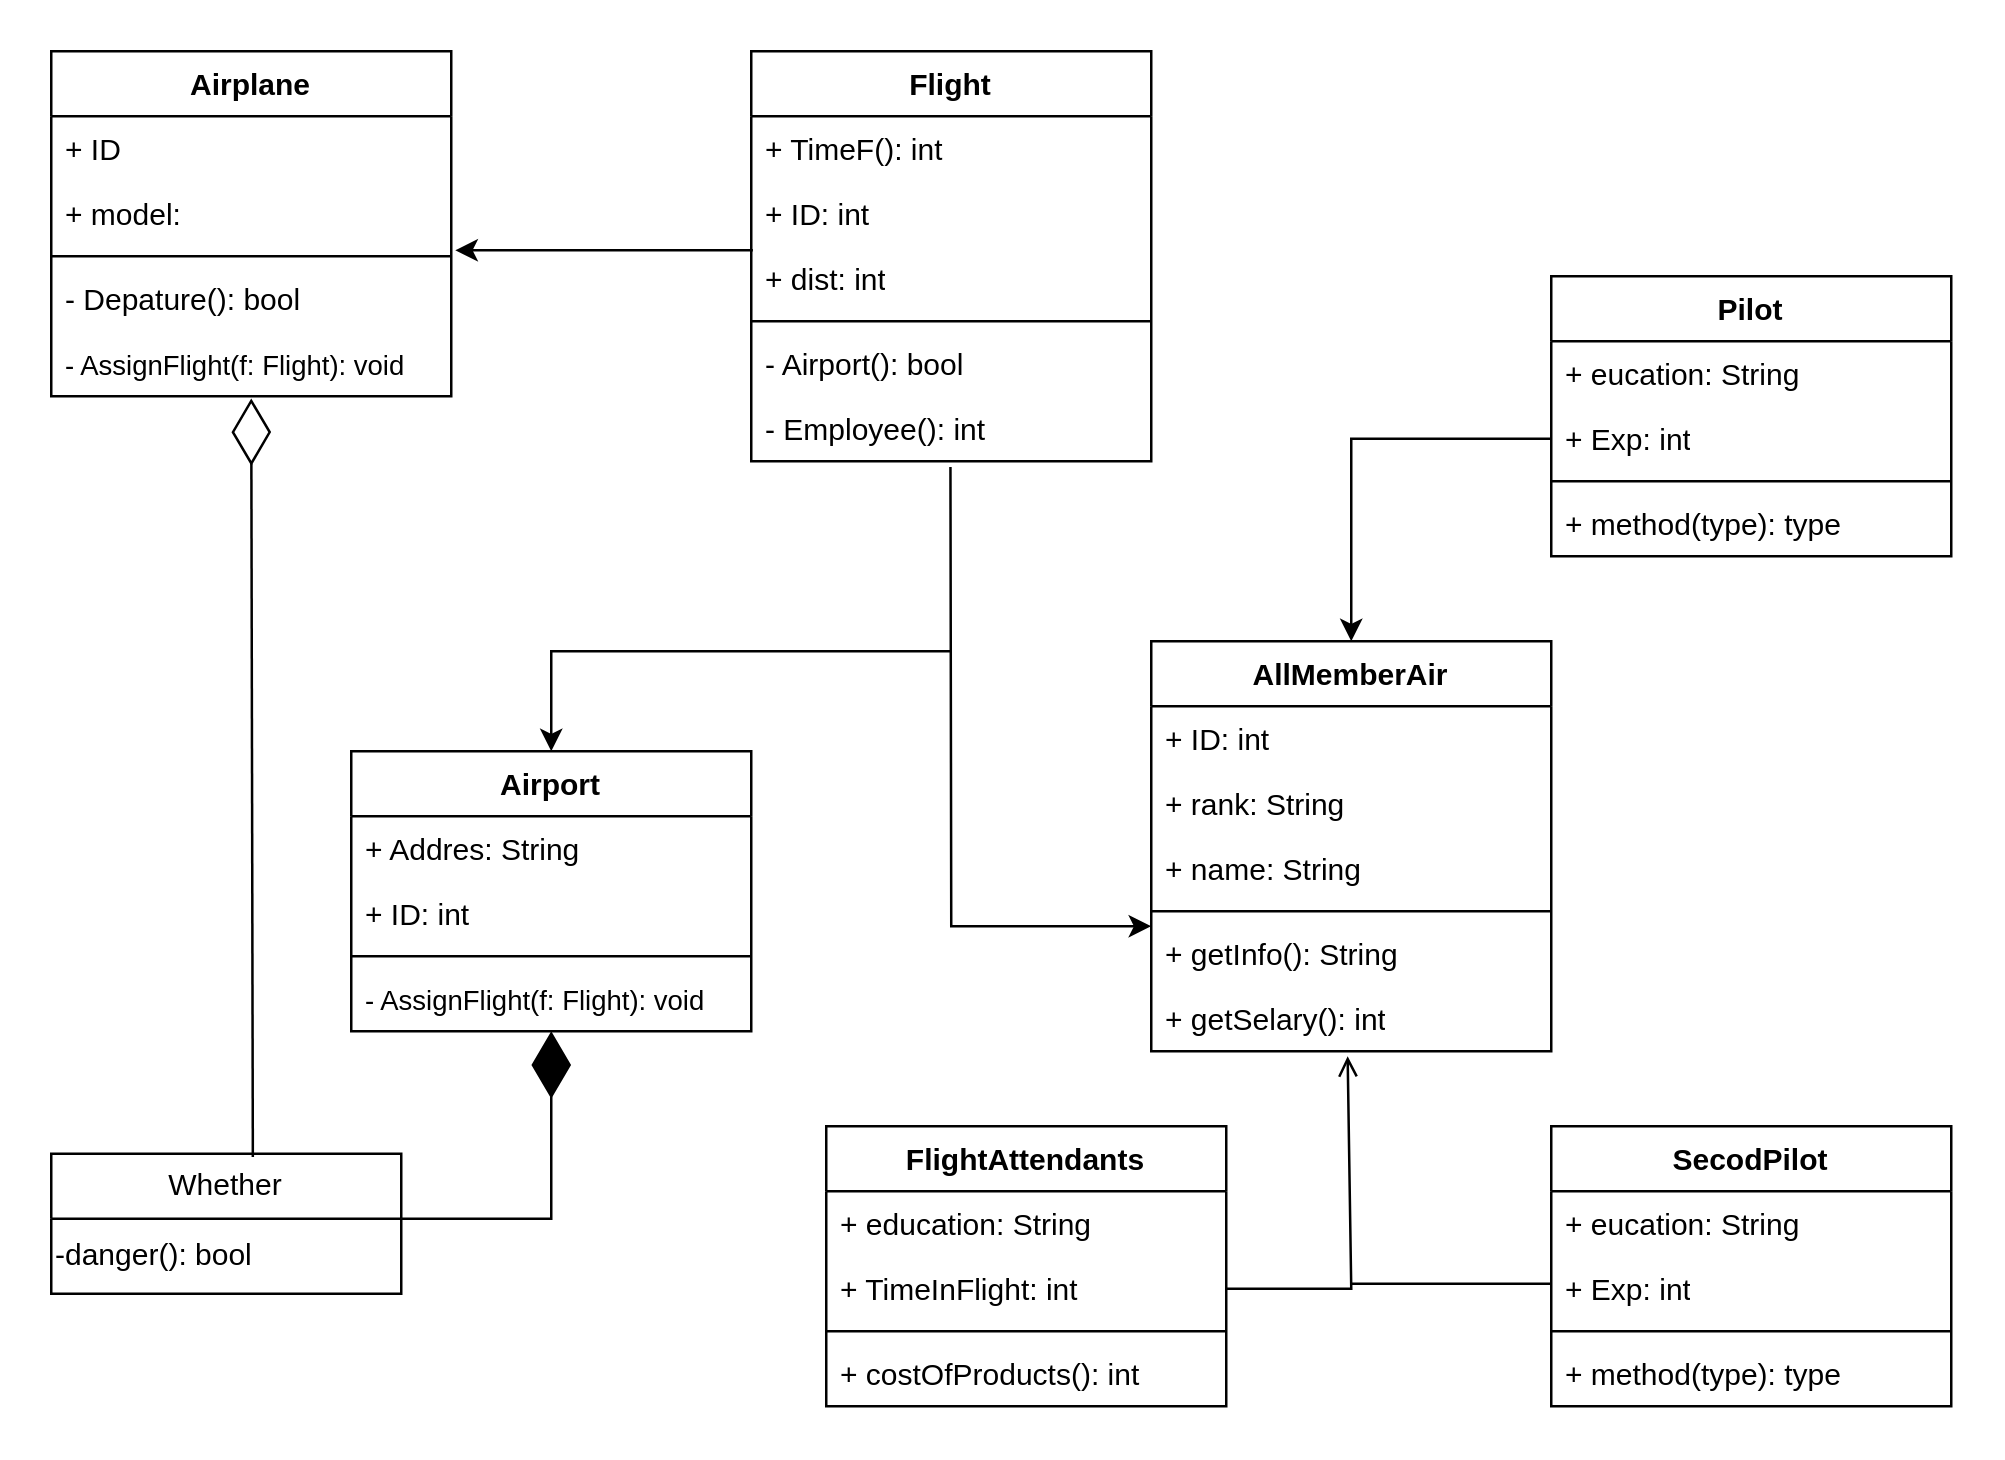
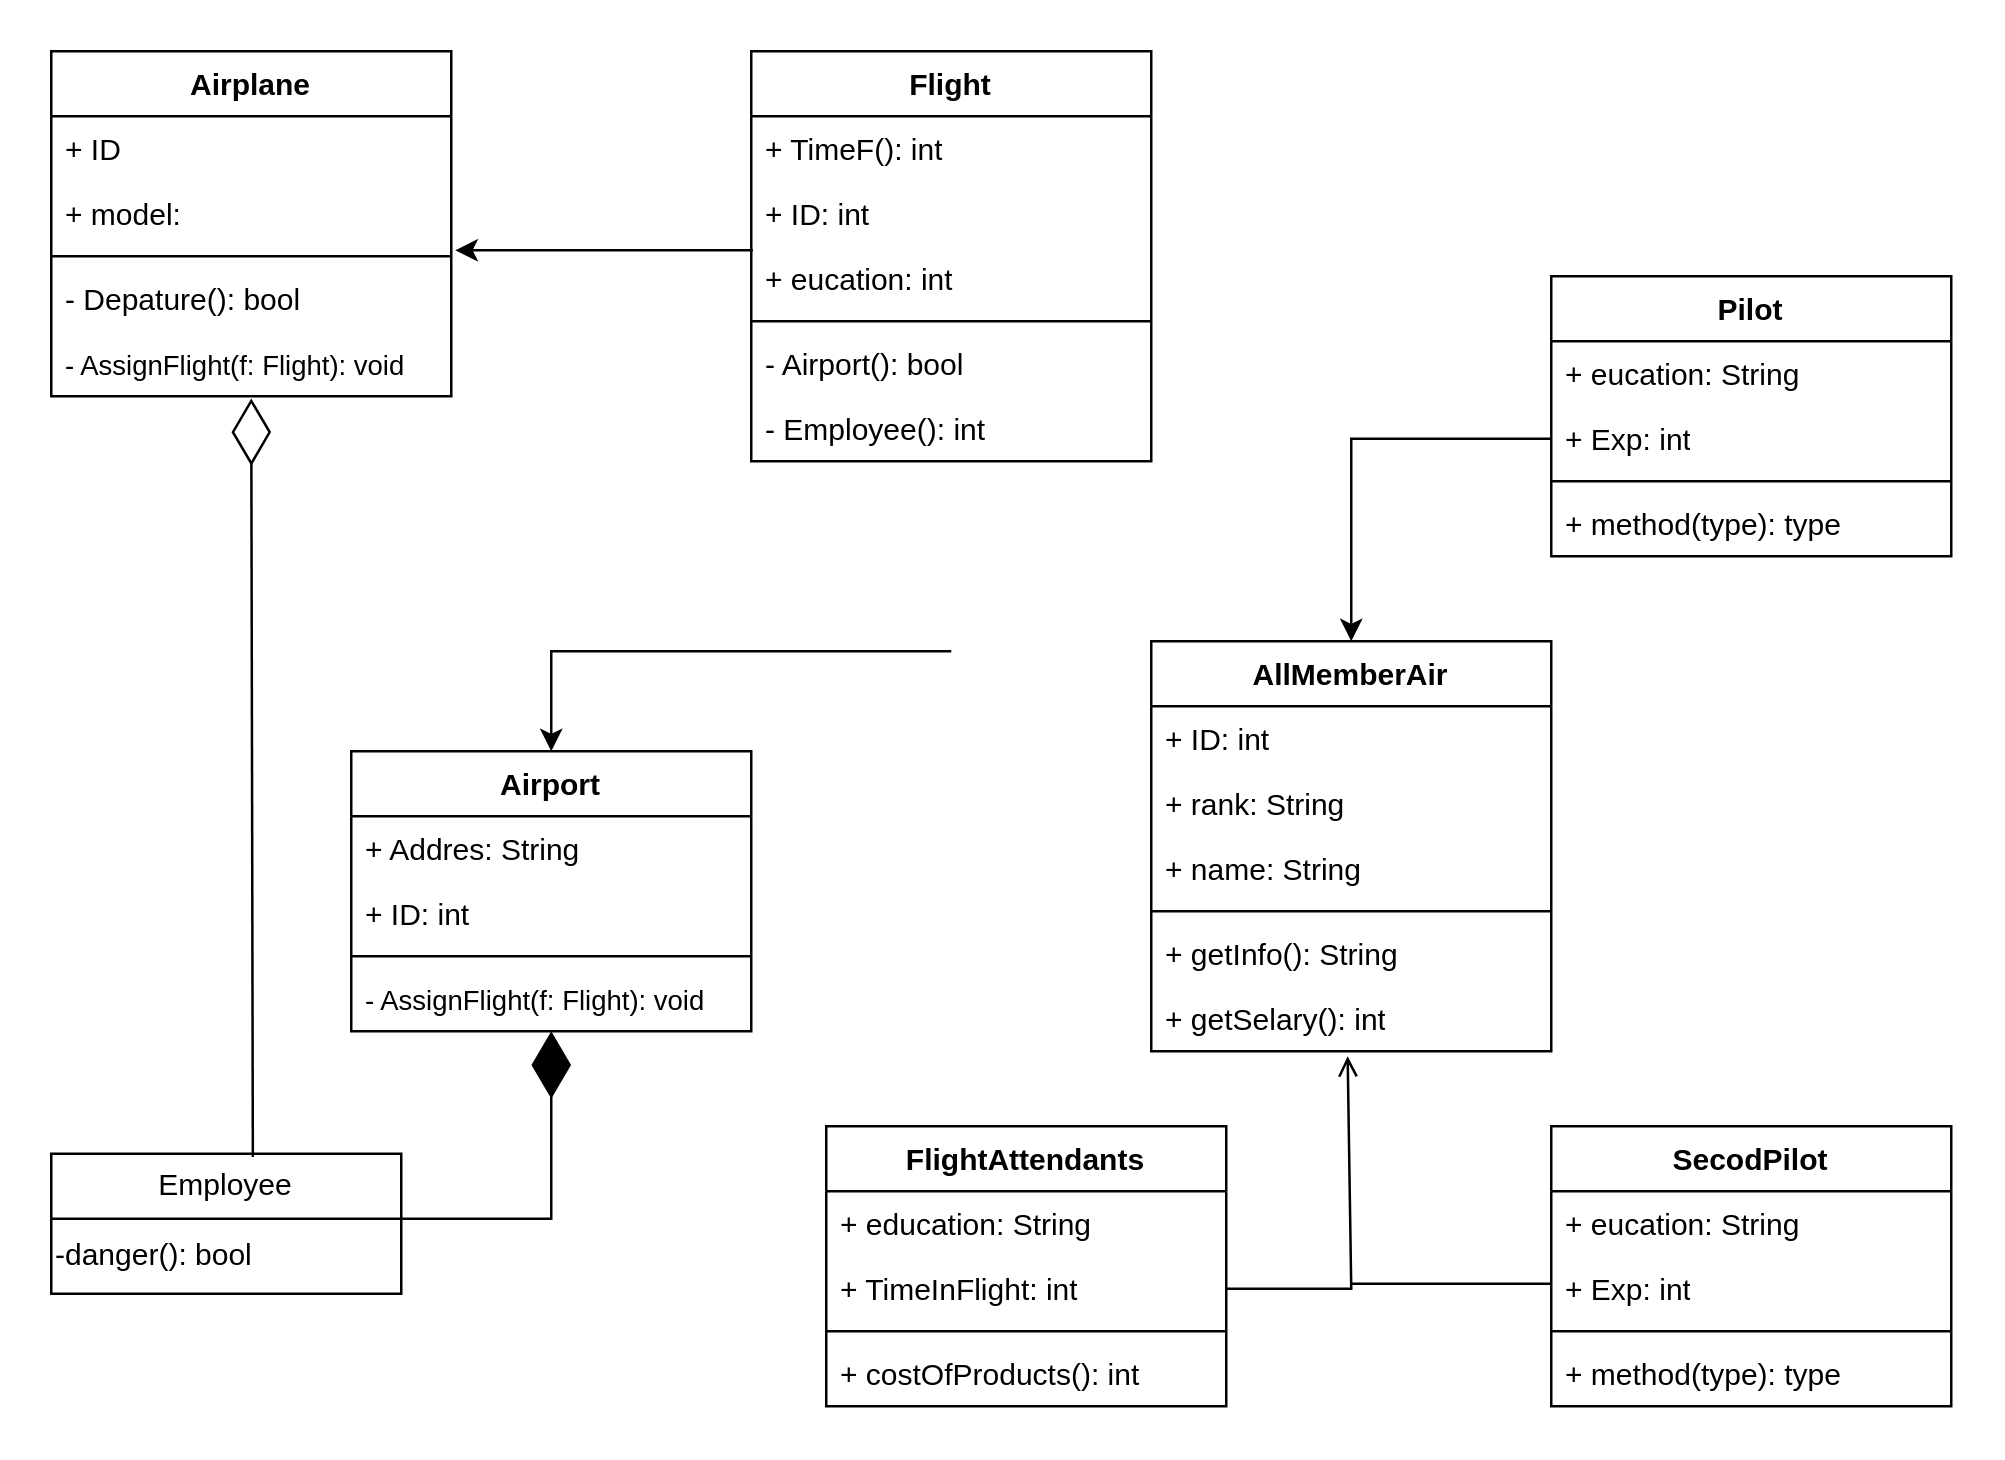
(839, 282) -> (873, 282)
(951, 882) -> none
(226, 1186) -> (226, 1186)
